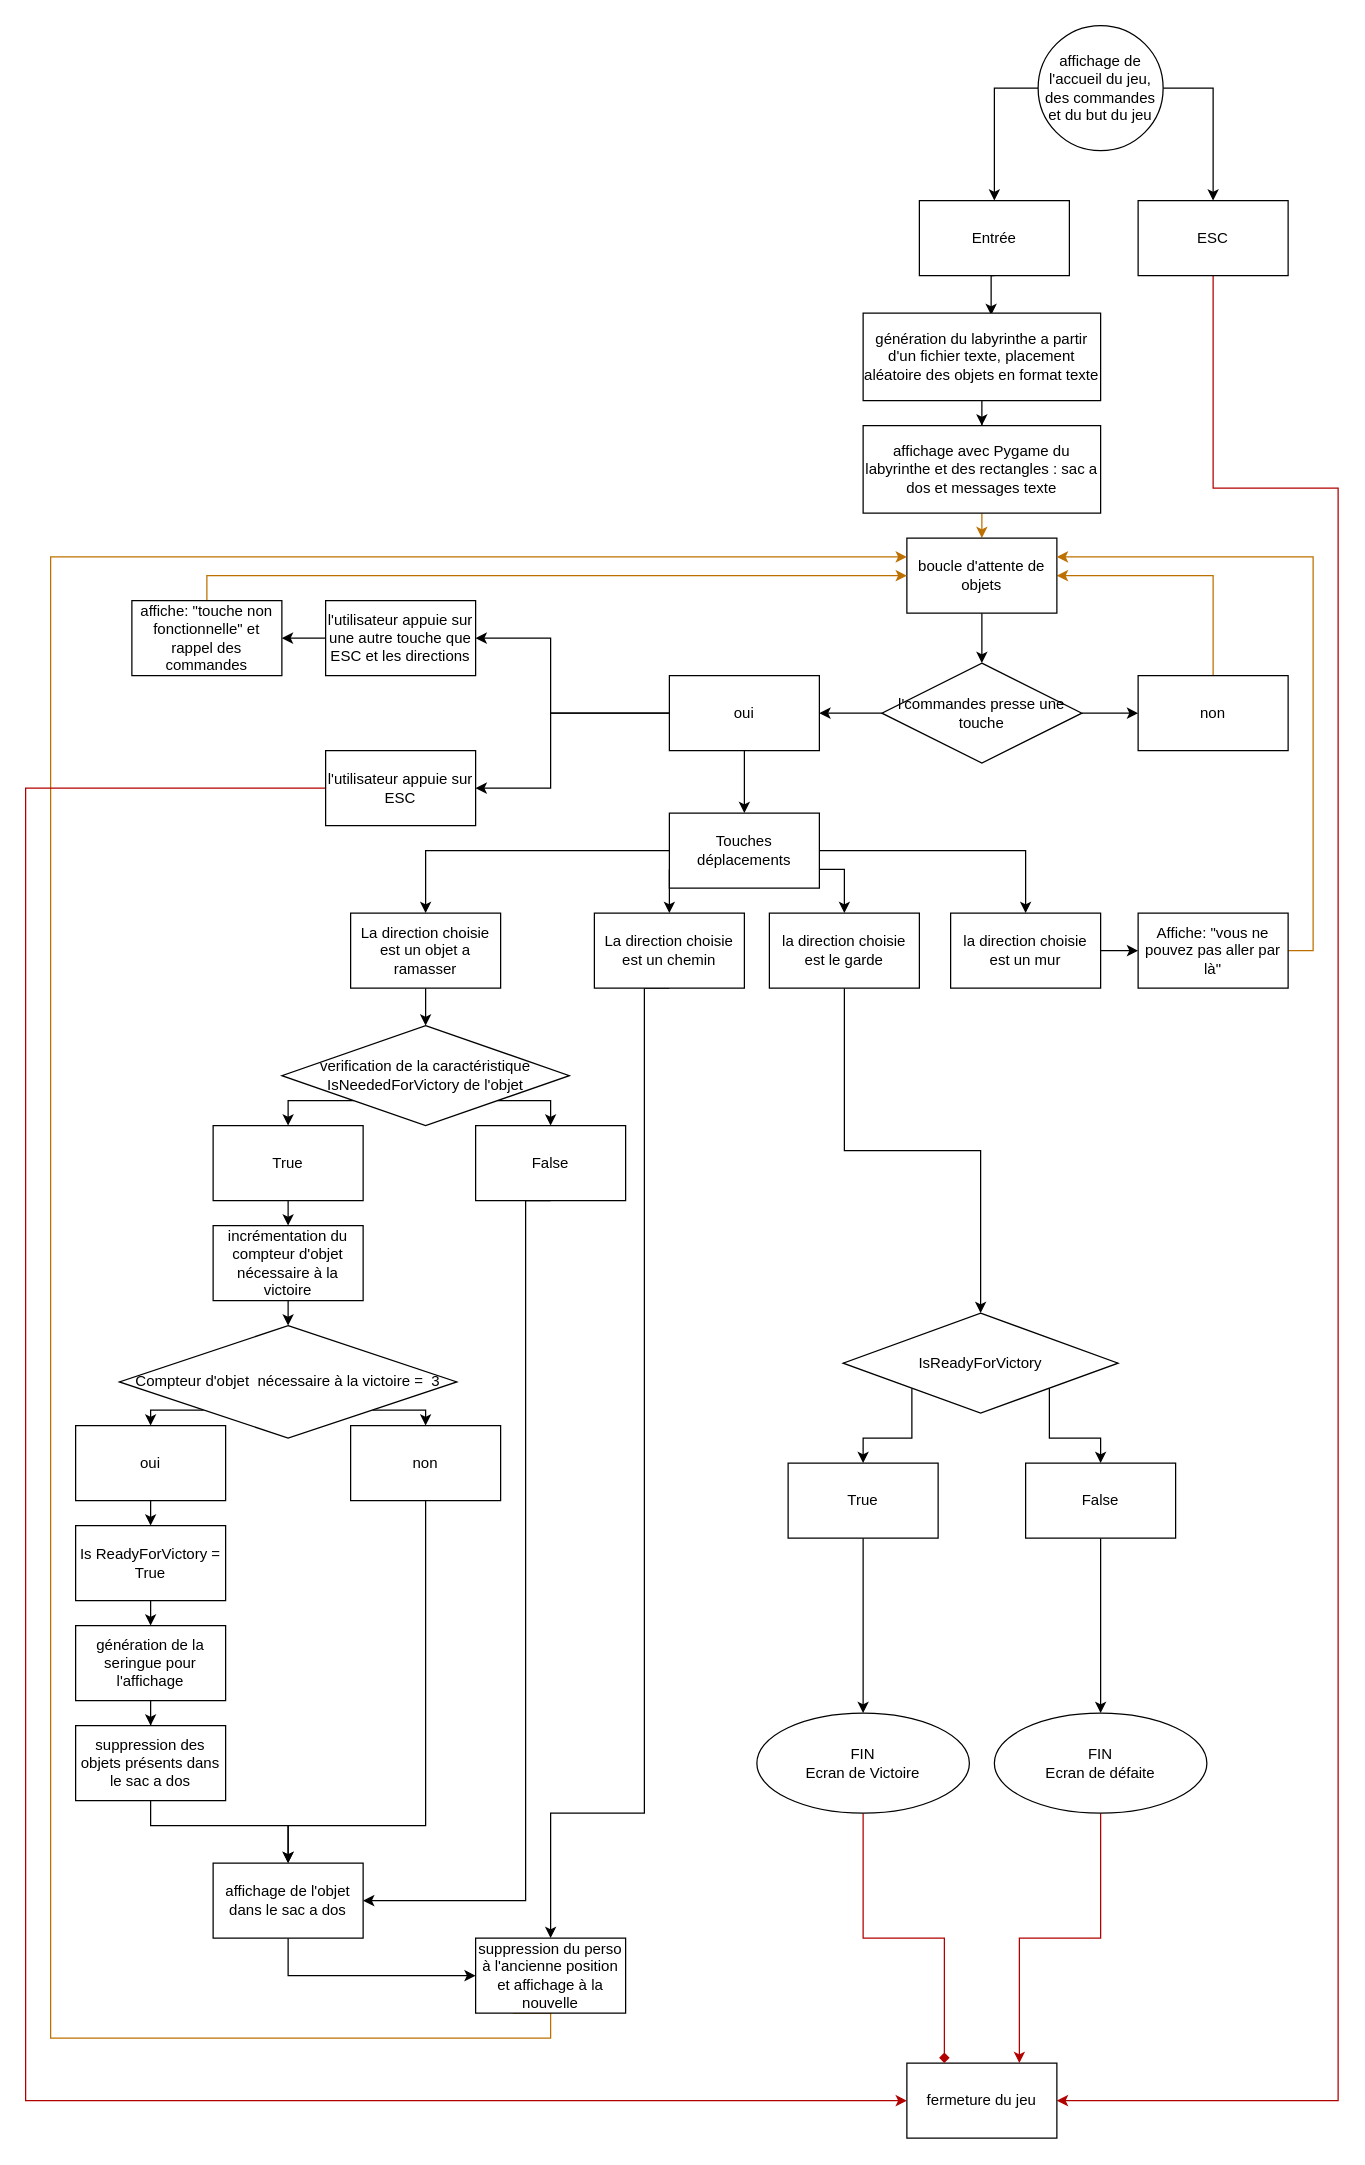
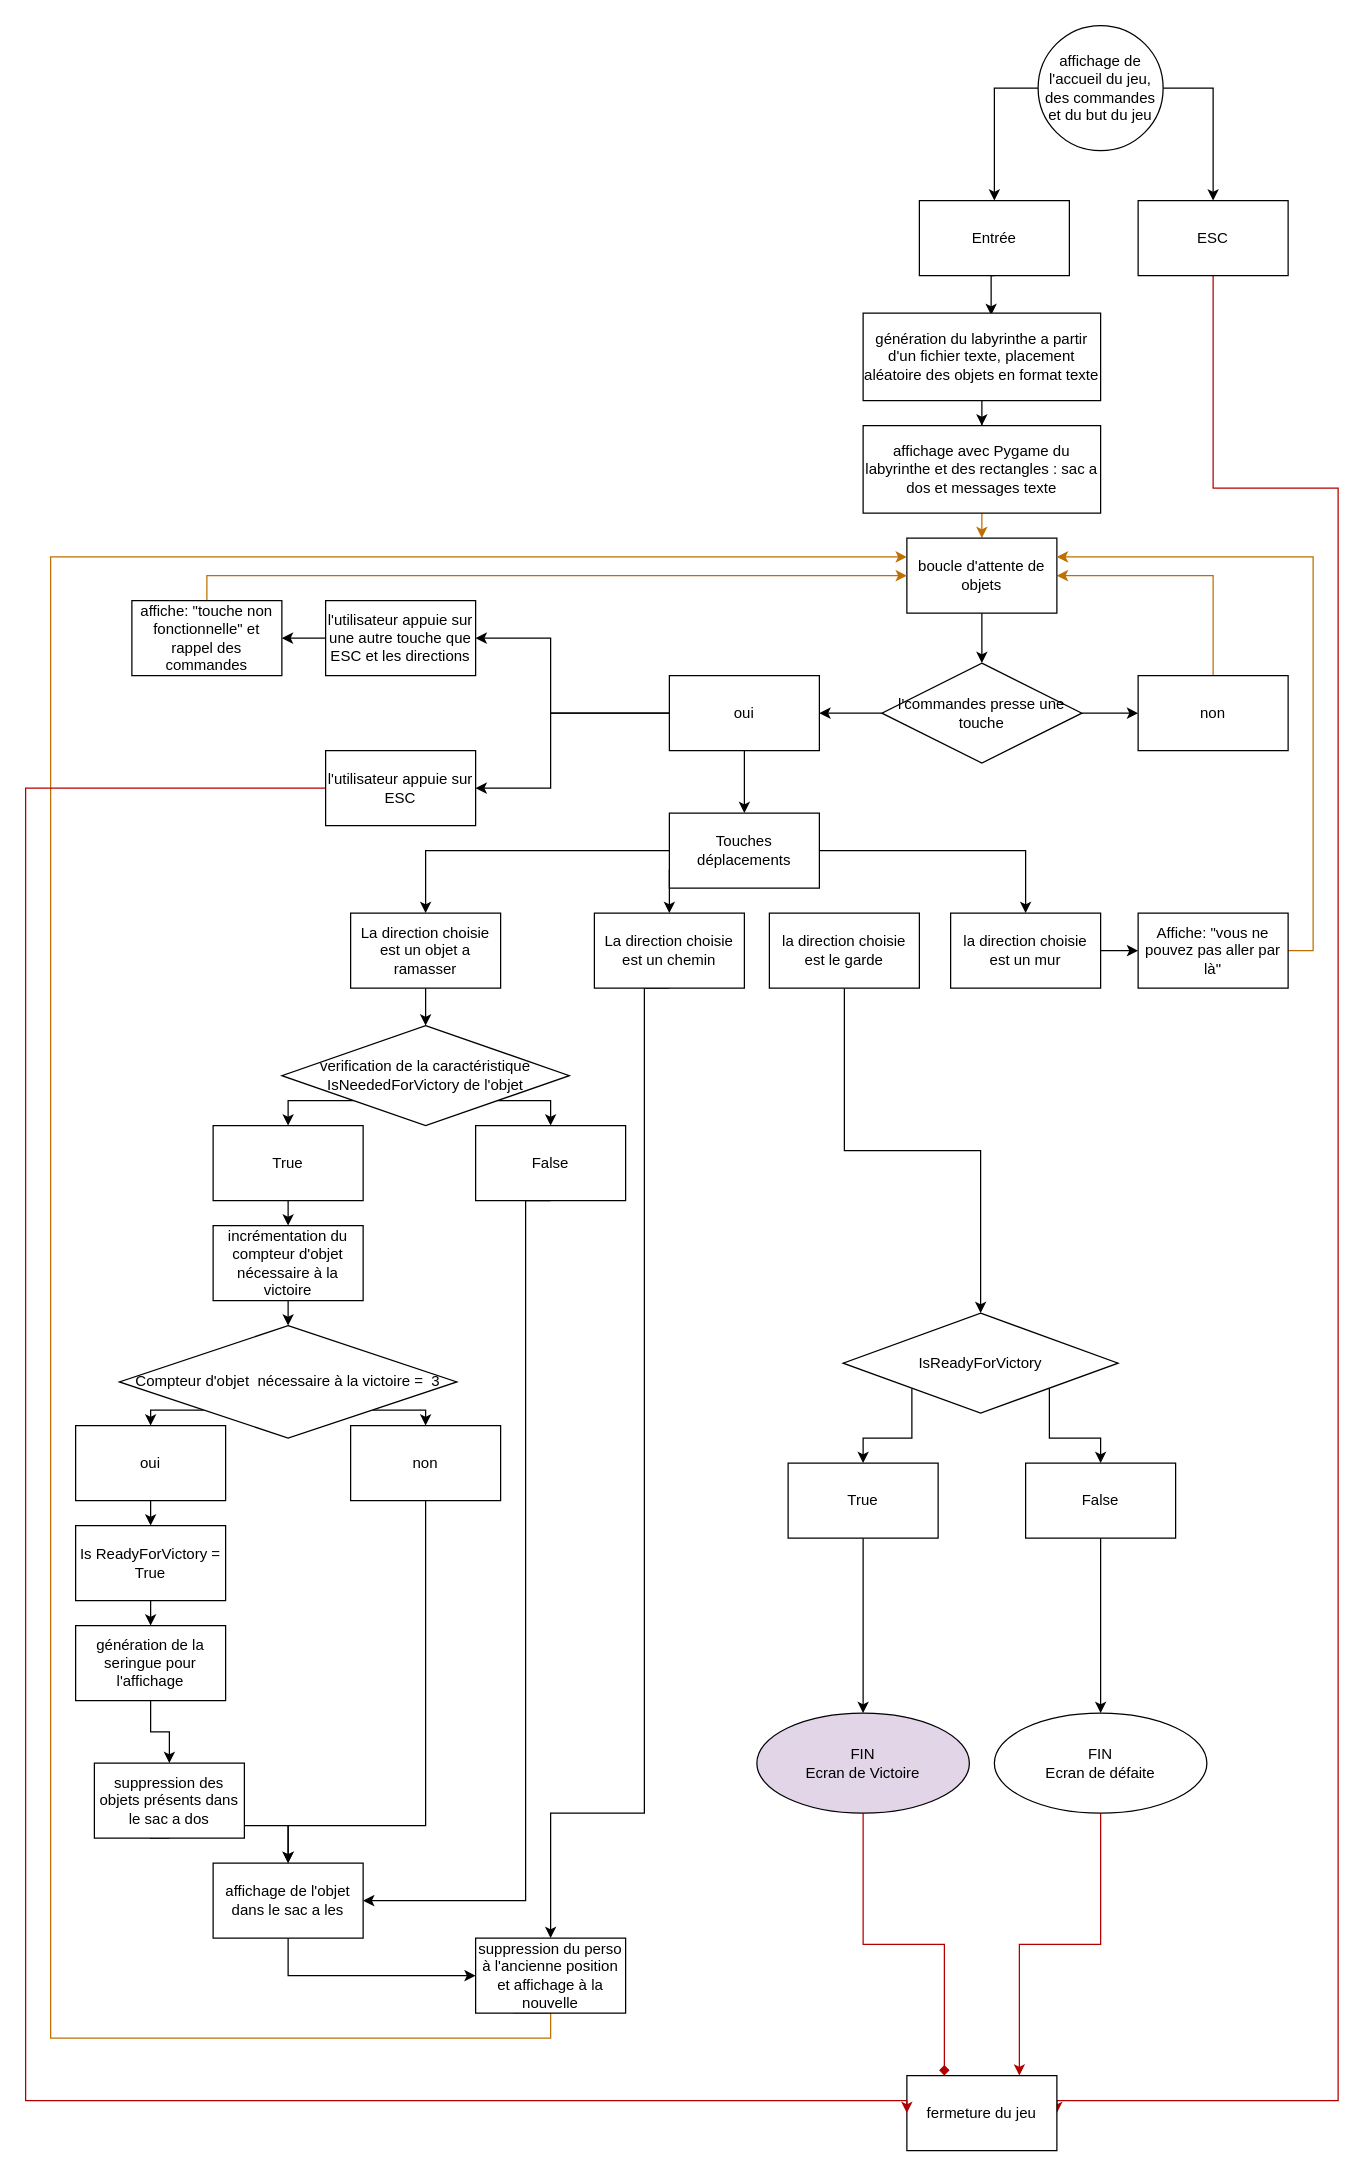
(844, 874) -> none
(151, 1763) -> (169, 1801)
(863, 1763) -> (863, 1763)
(288, 1901) -> (288, 1901)
(982, 2101) -> (982, 2113)
